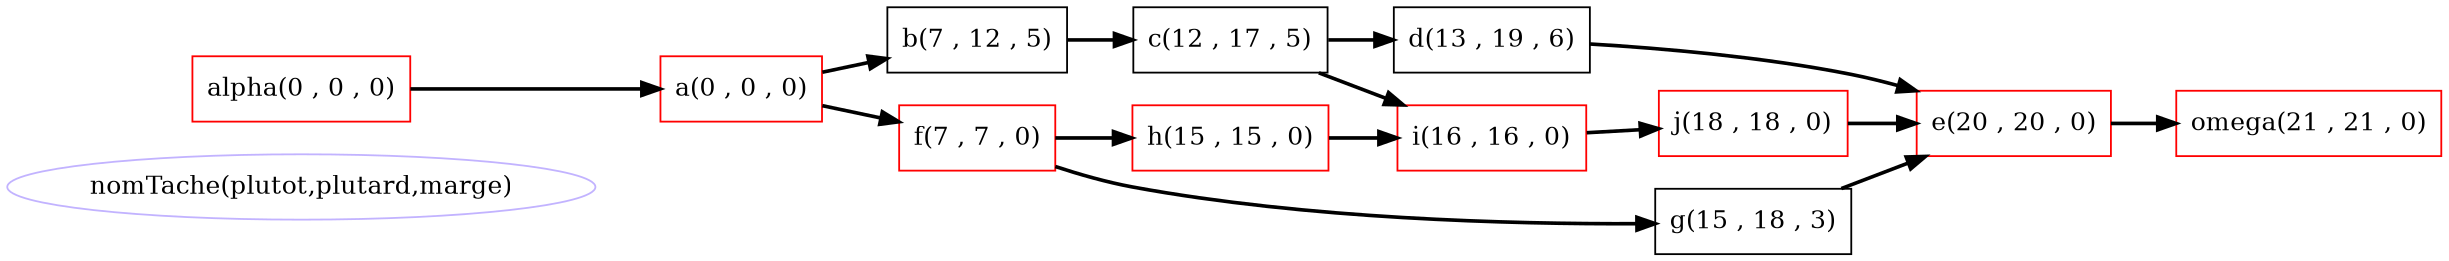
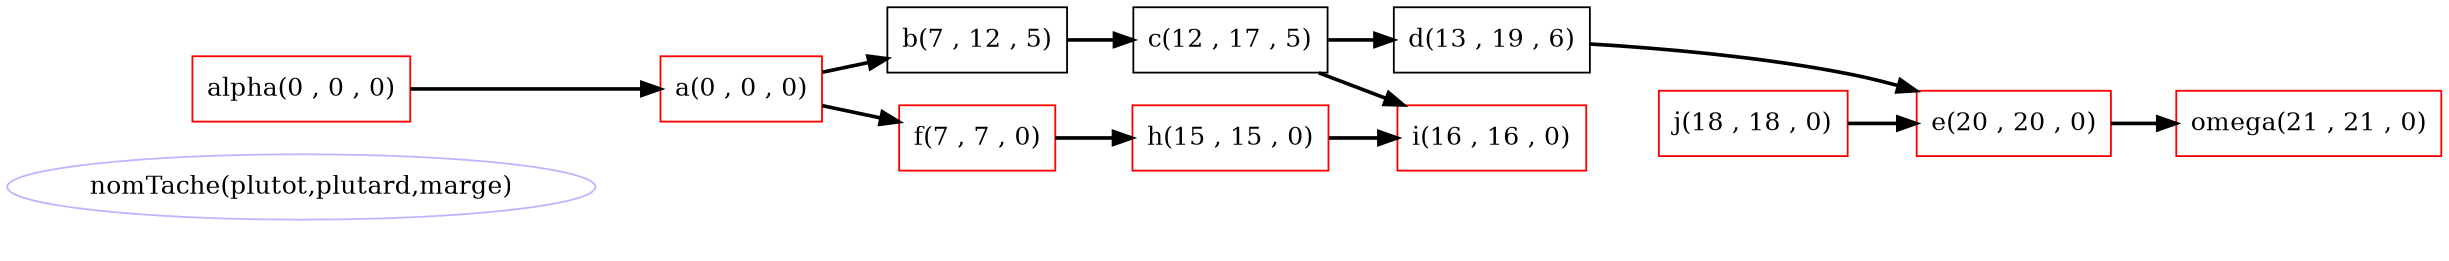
(1613, 131) -> none
(1753, 221) -> none
